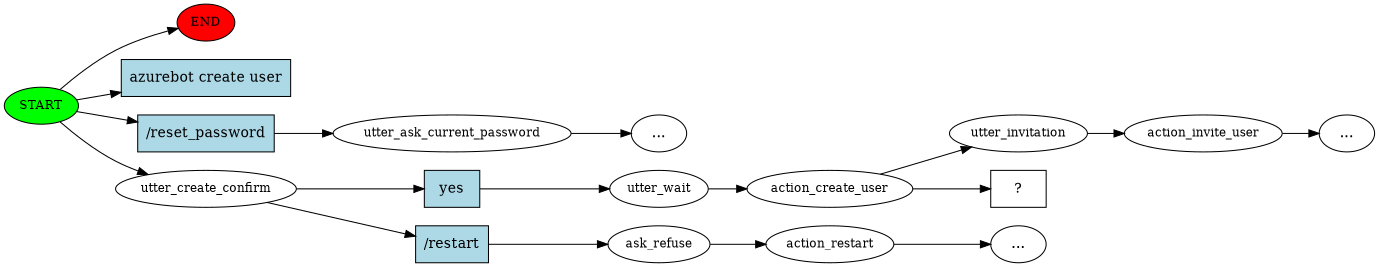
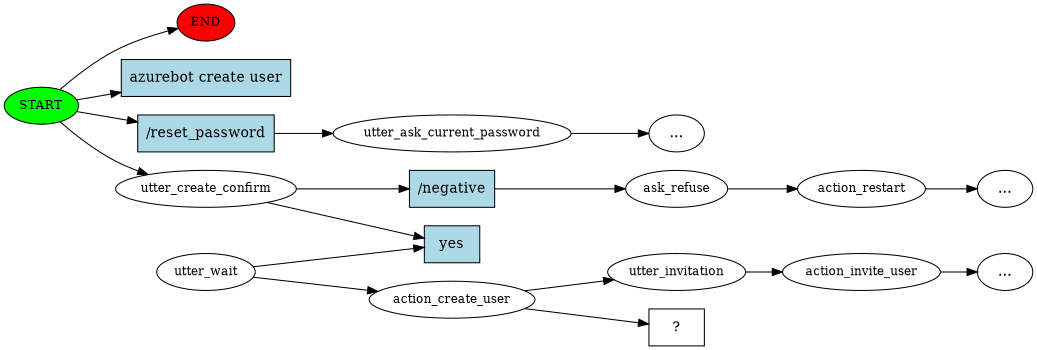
(540, 189) -> (334, 258)
(452, 244) -> (452, 189)
